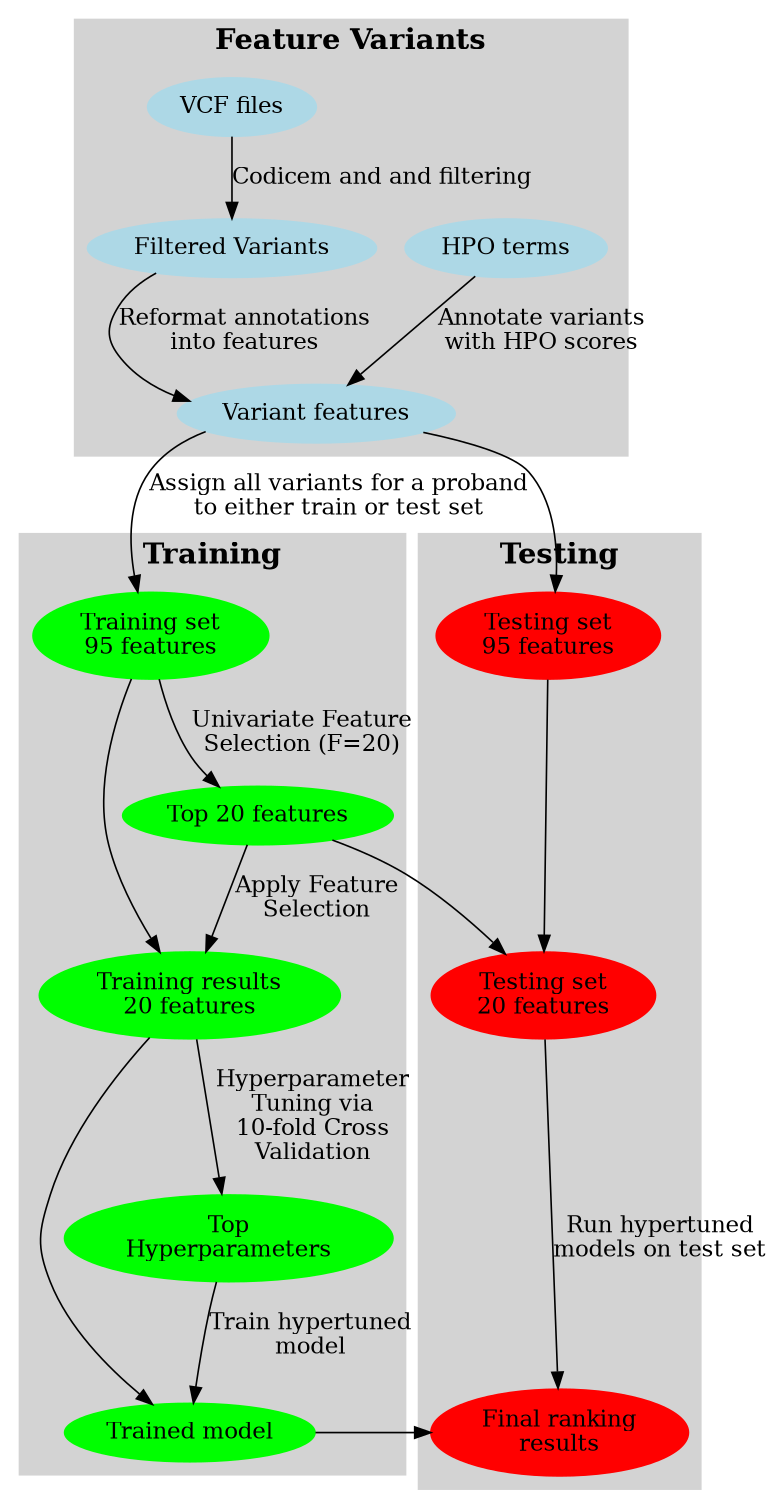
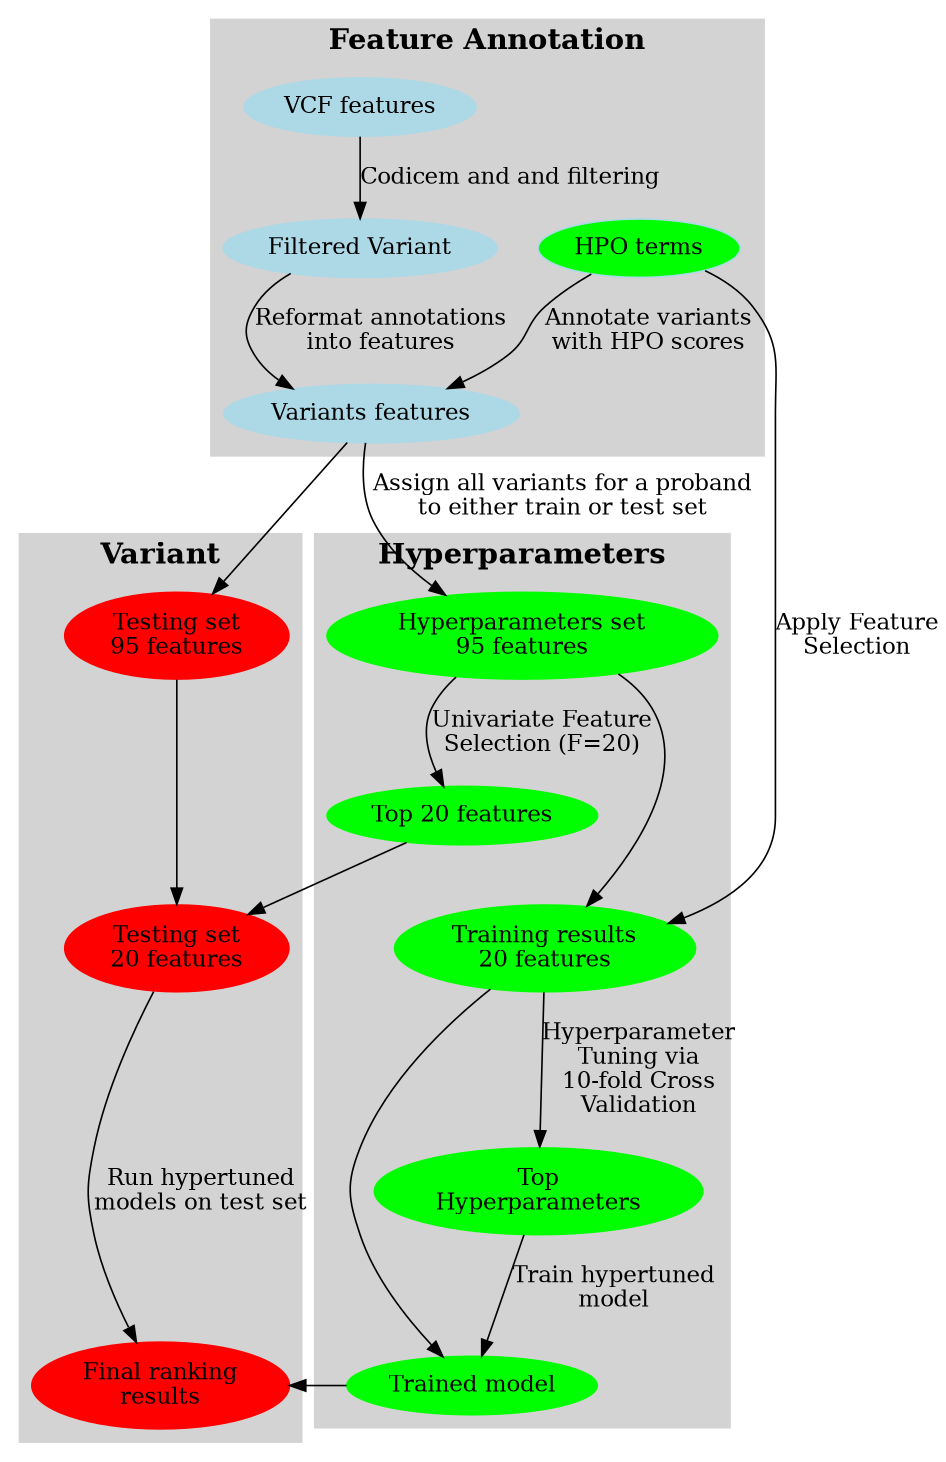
(351, 42) -> (487, 42)
(232, 107) -> (360, 107)
(232, 248) -> (360, 248)
(506, 248) -> (639, 248)
(316, 414) -> (371, 414)
(213, 556) -> (522, 556)
(560, 556) -> (161, 556)
(151, 636) -> (522, 636)
(230, 891) -> (775, 602)
